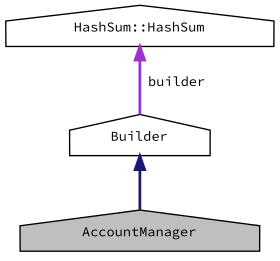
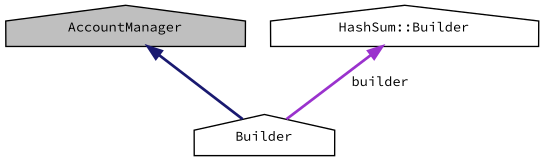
(140, 28) -> (405, 28)
(140, 190) -> (201, 87)
